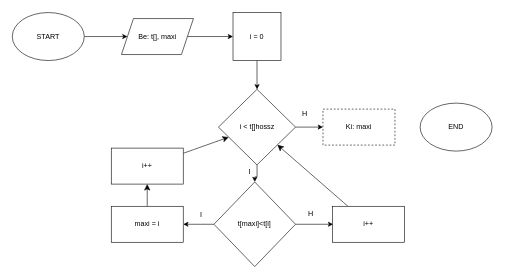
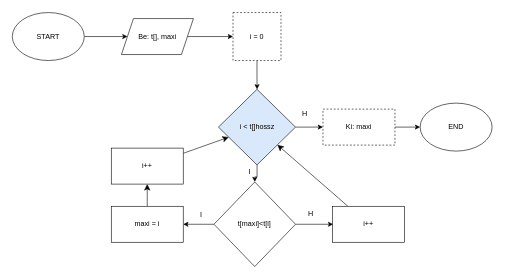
(257, 36) -> (257, 36)
(257, 127) -> (257, 127)
none -> (414, 127)
